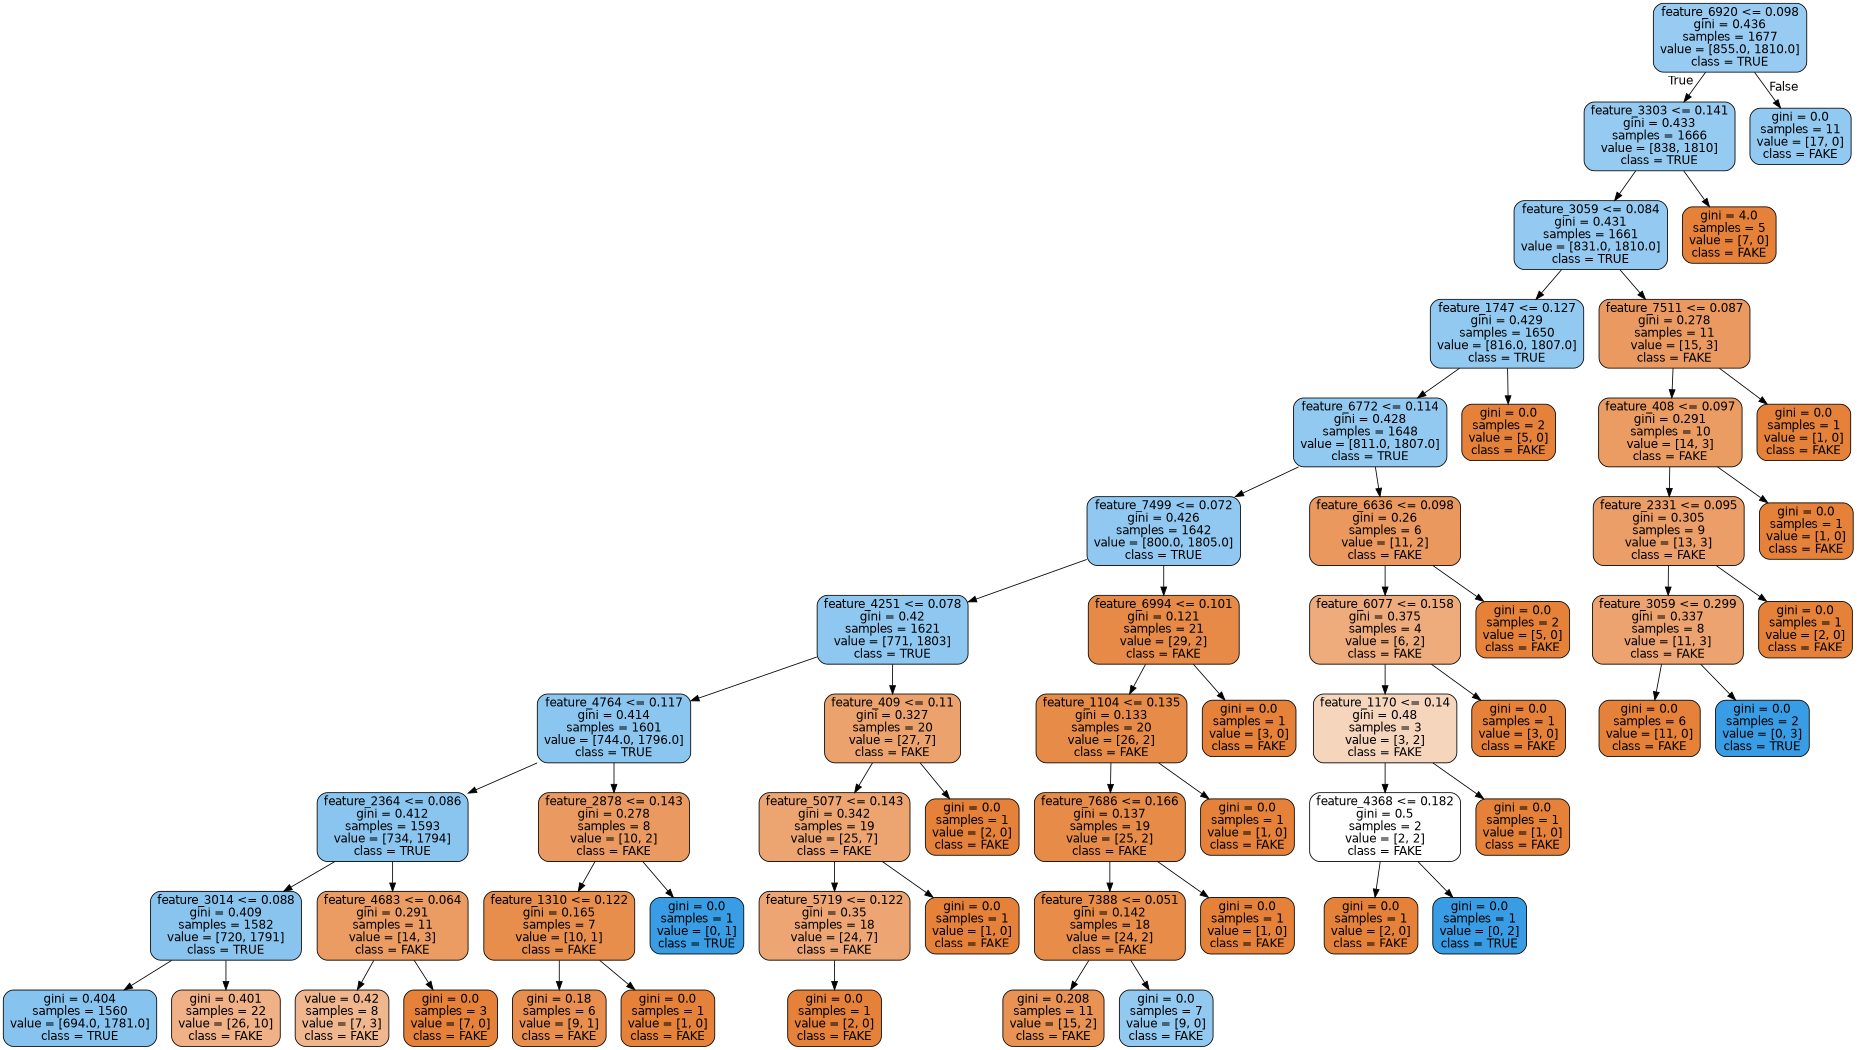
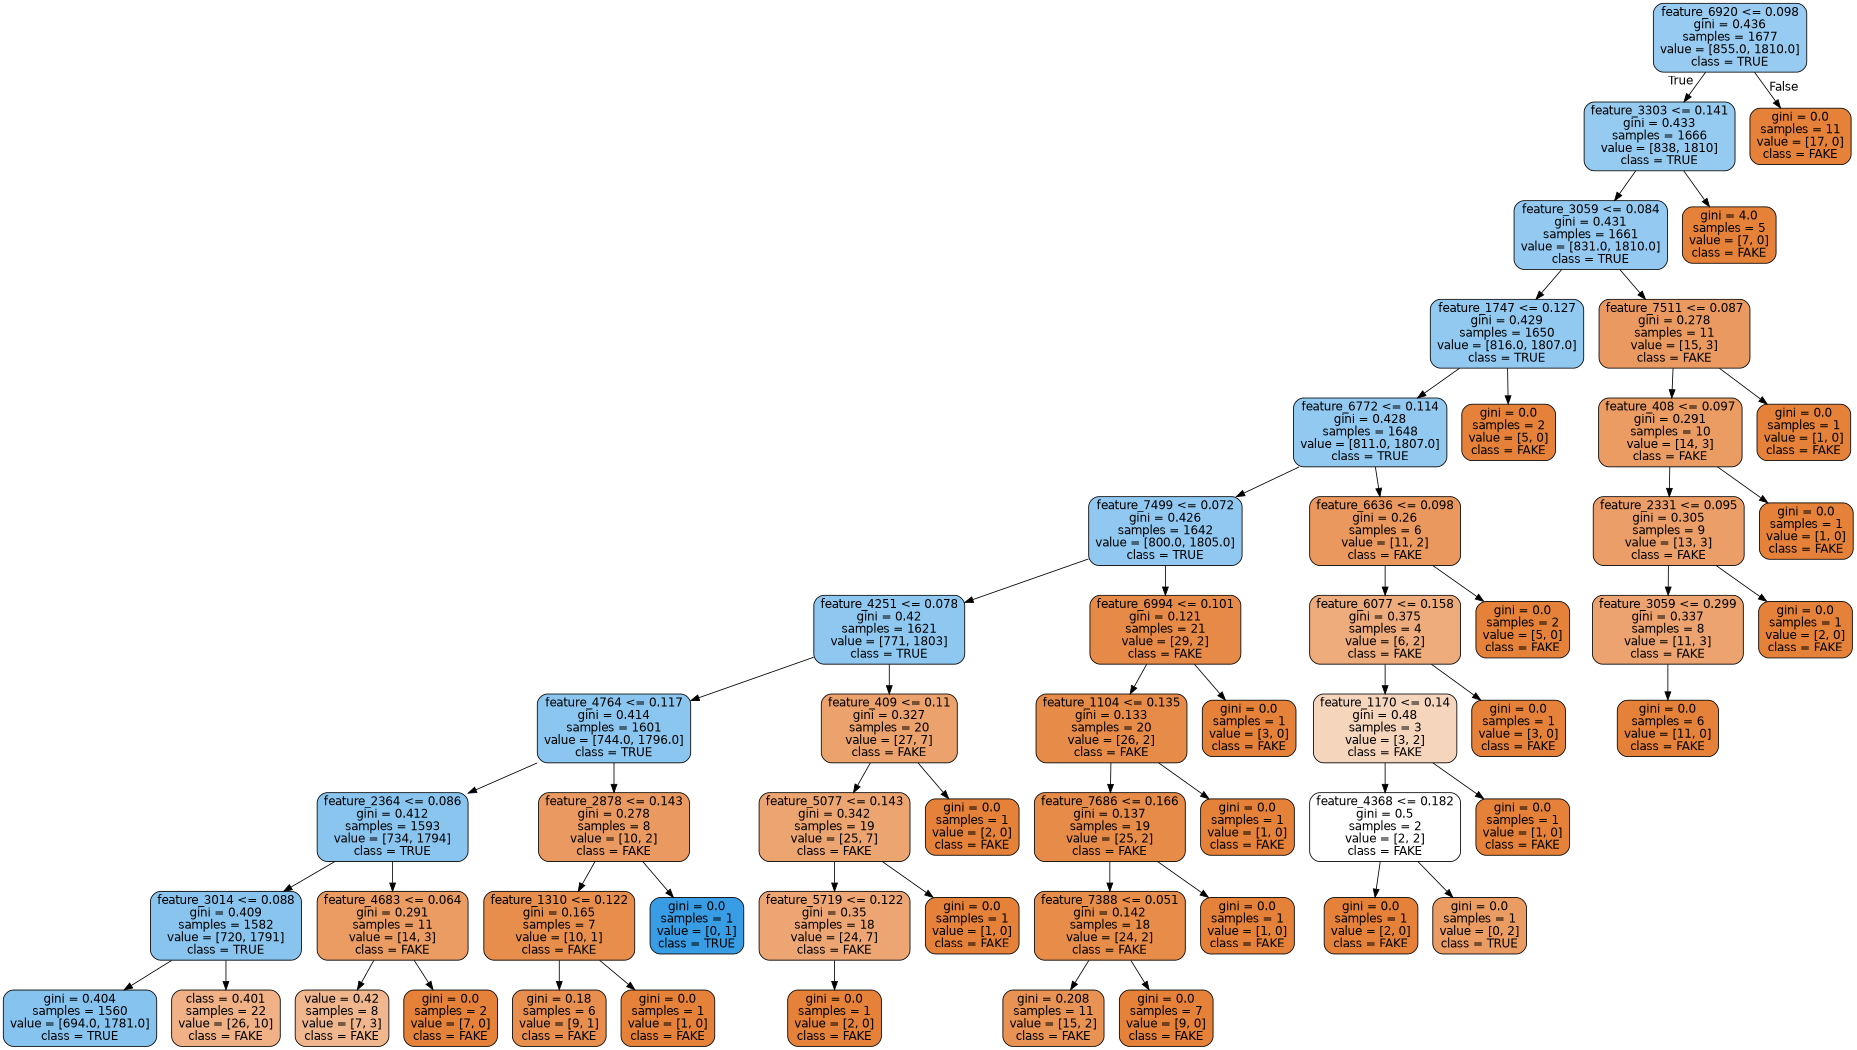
(1801, 136) -> (1801, 136)
(1762, 728) -> none
(1480, 926) -> (1480, 926)
(226, 1018) -> (226, 1018)
(451, 1018) -> (451, 1018)
(1166, 1018) -> (1166, 1018)
